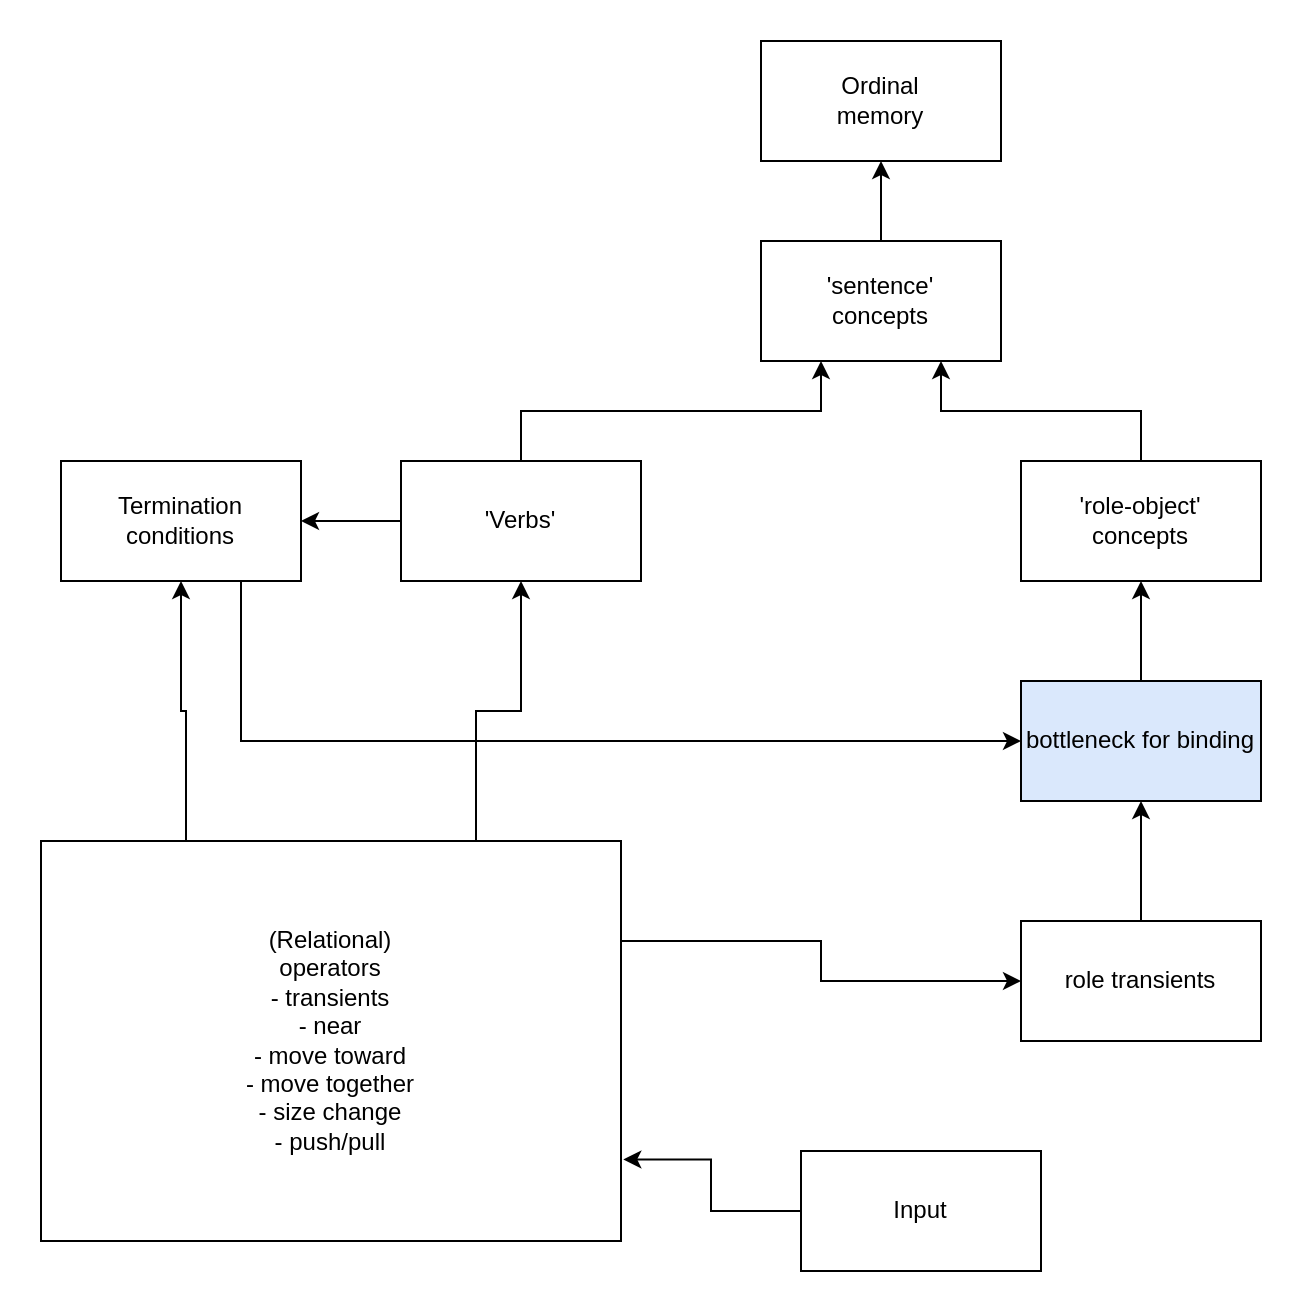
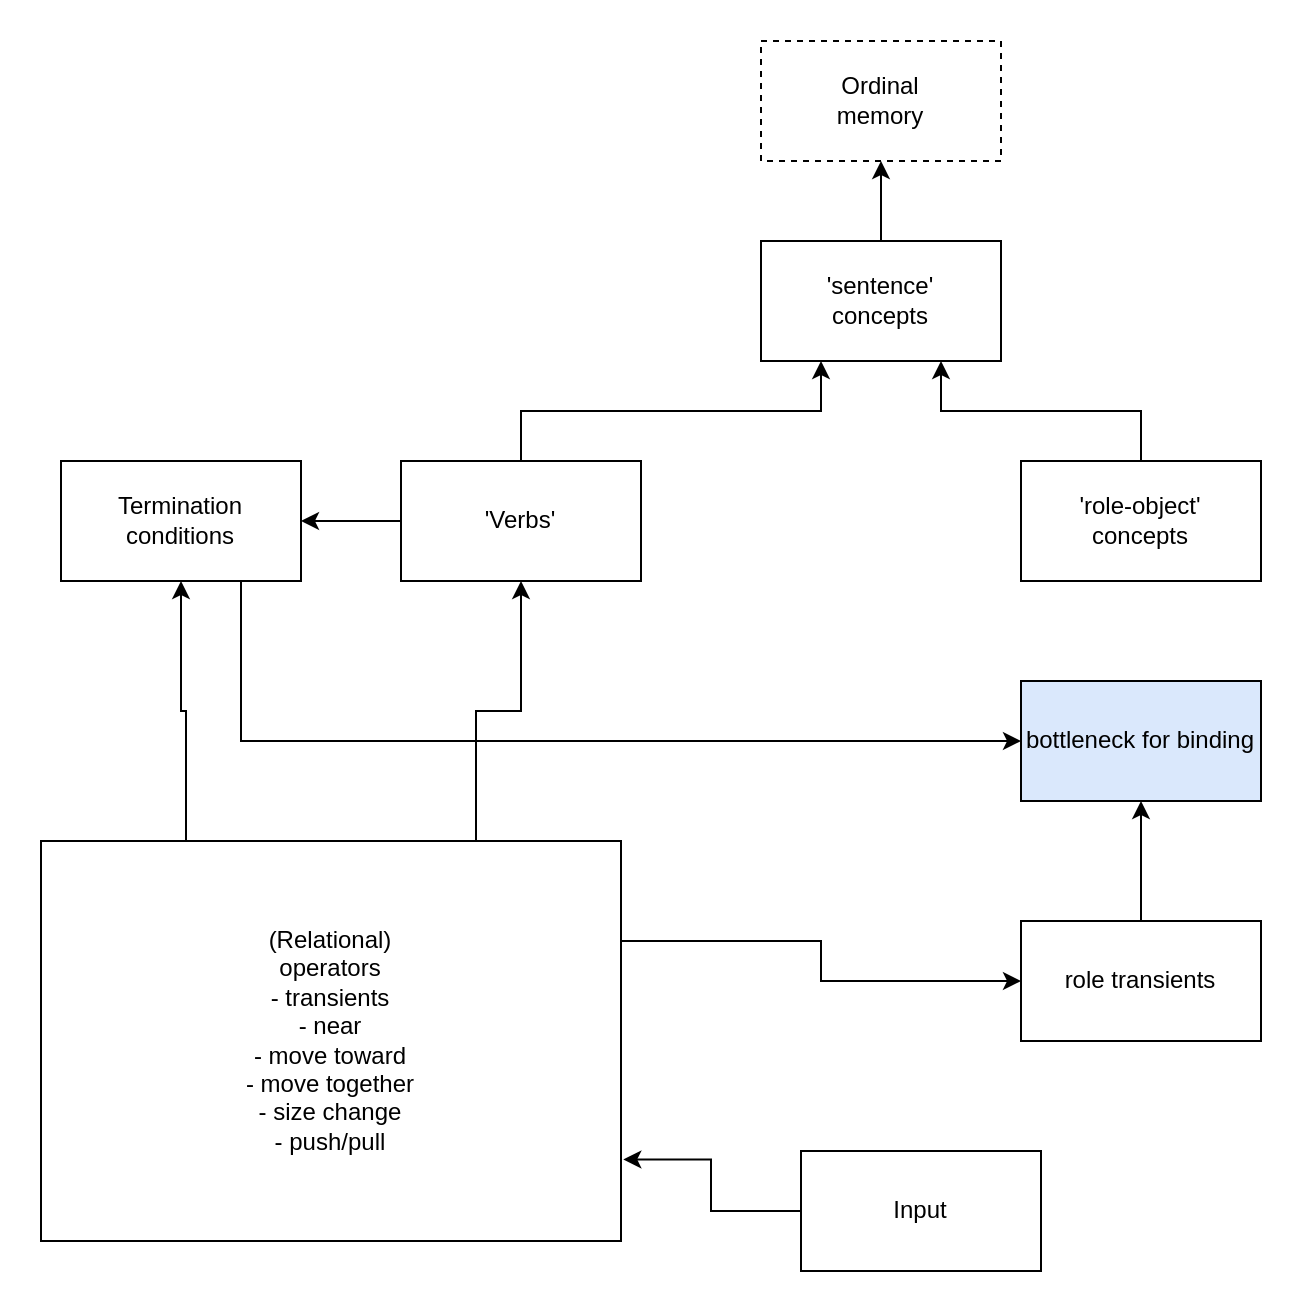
(881, 101) -> (881, 101)
(1141, 638) -> none
